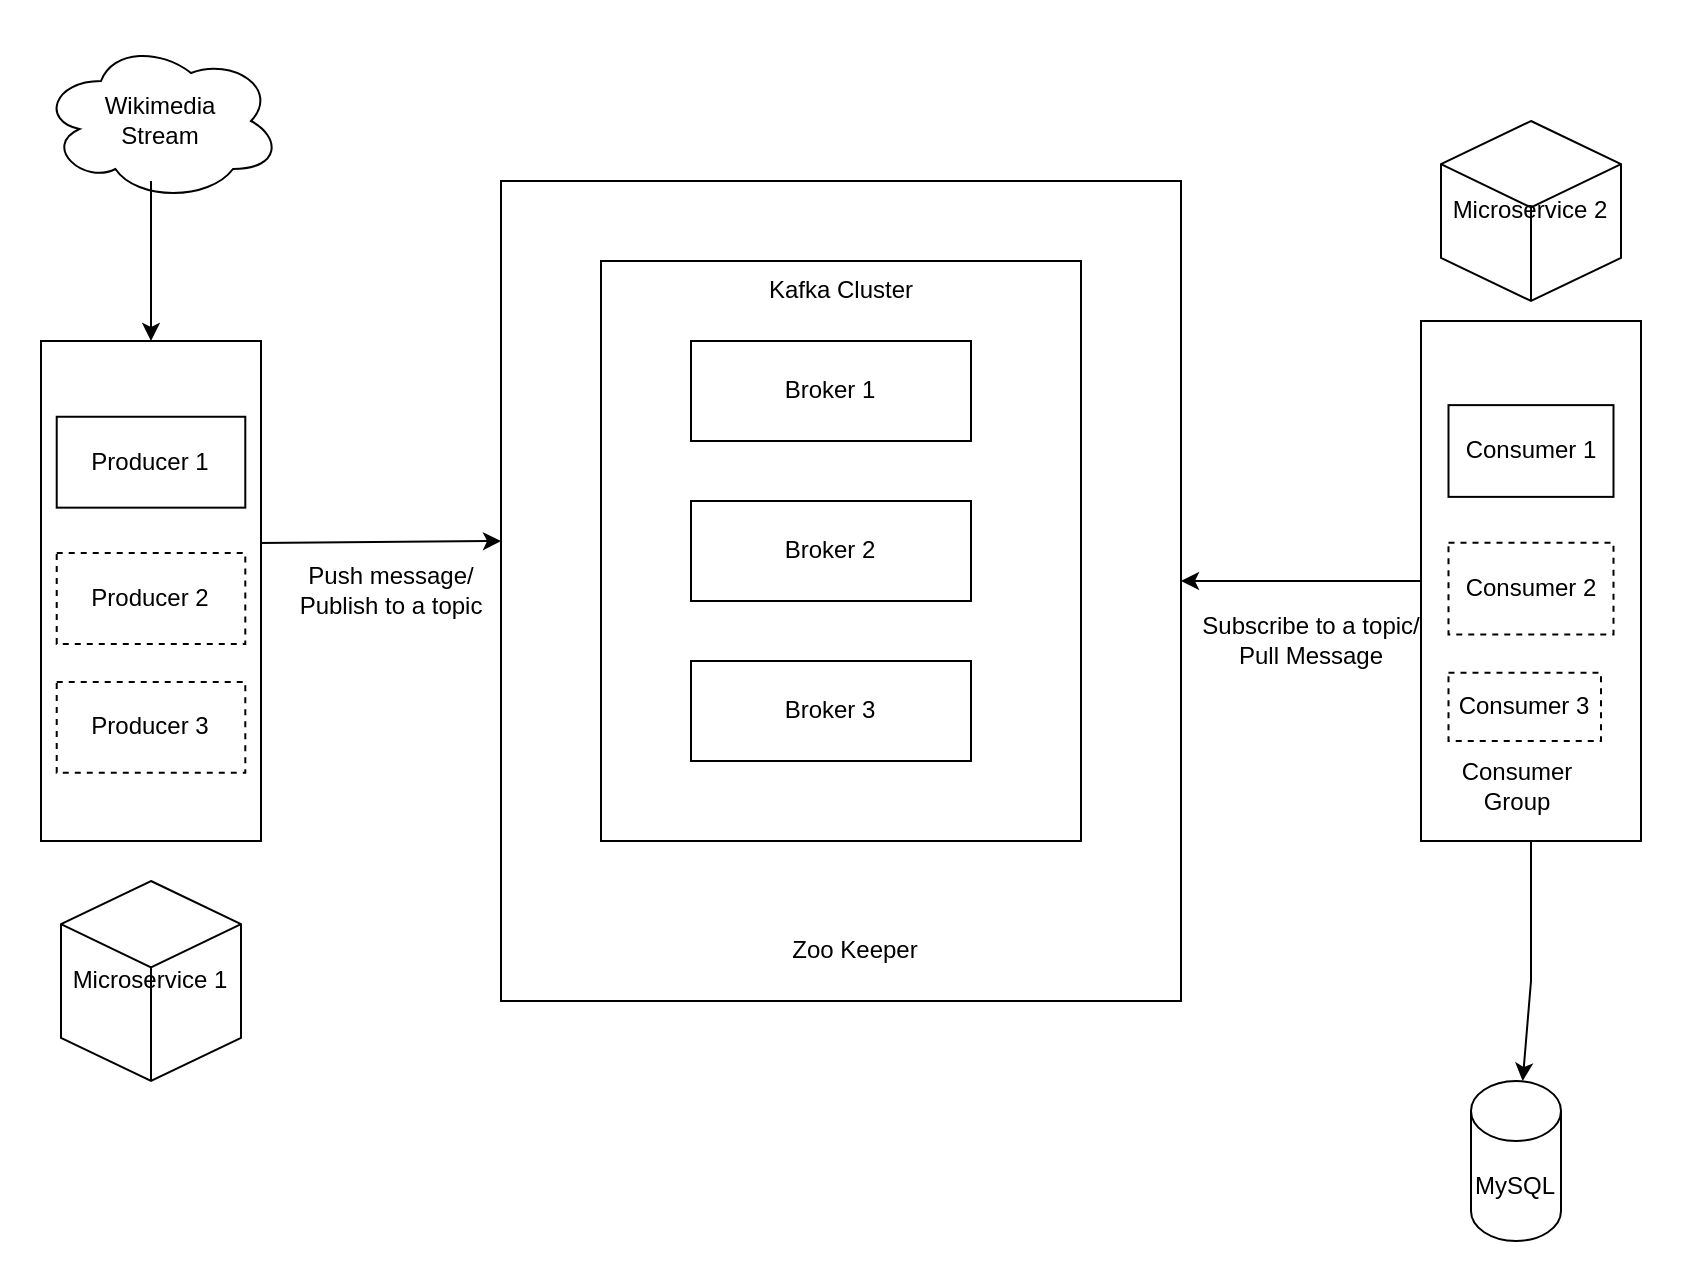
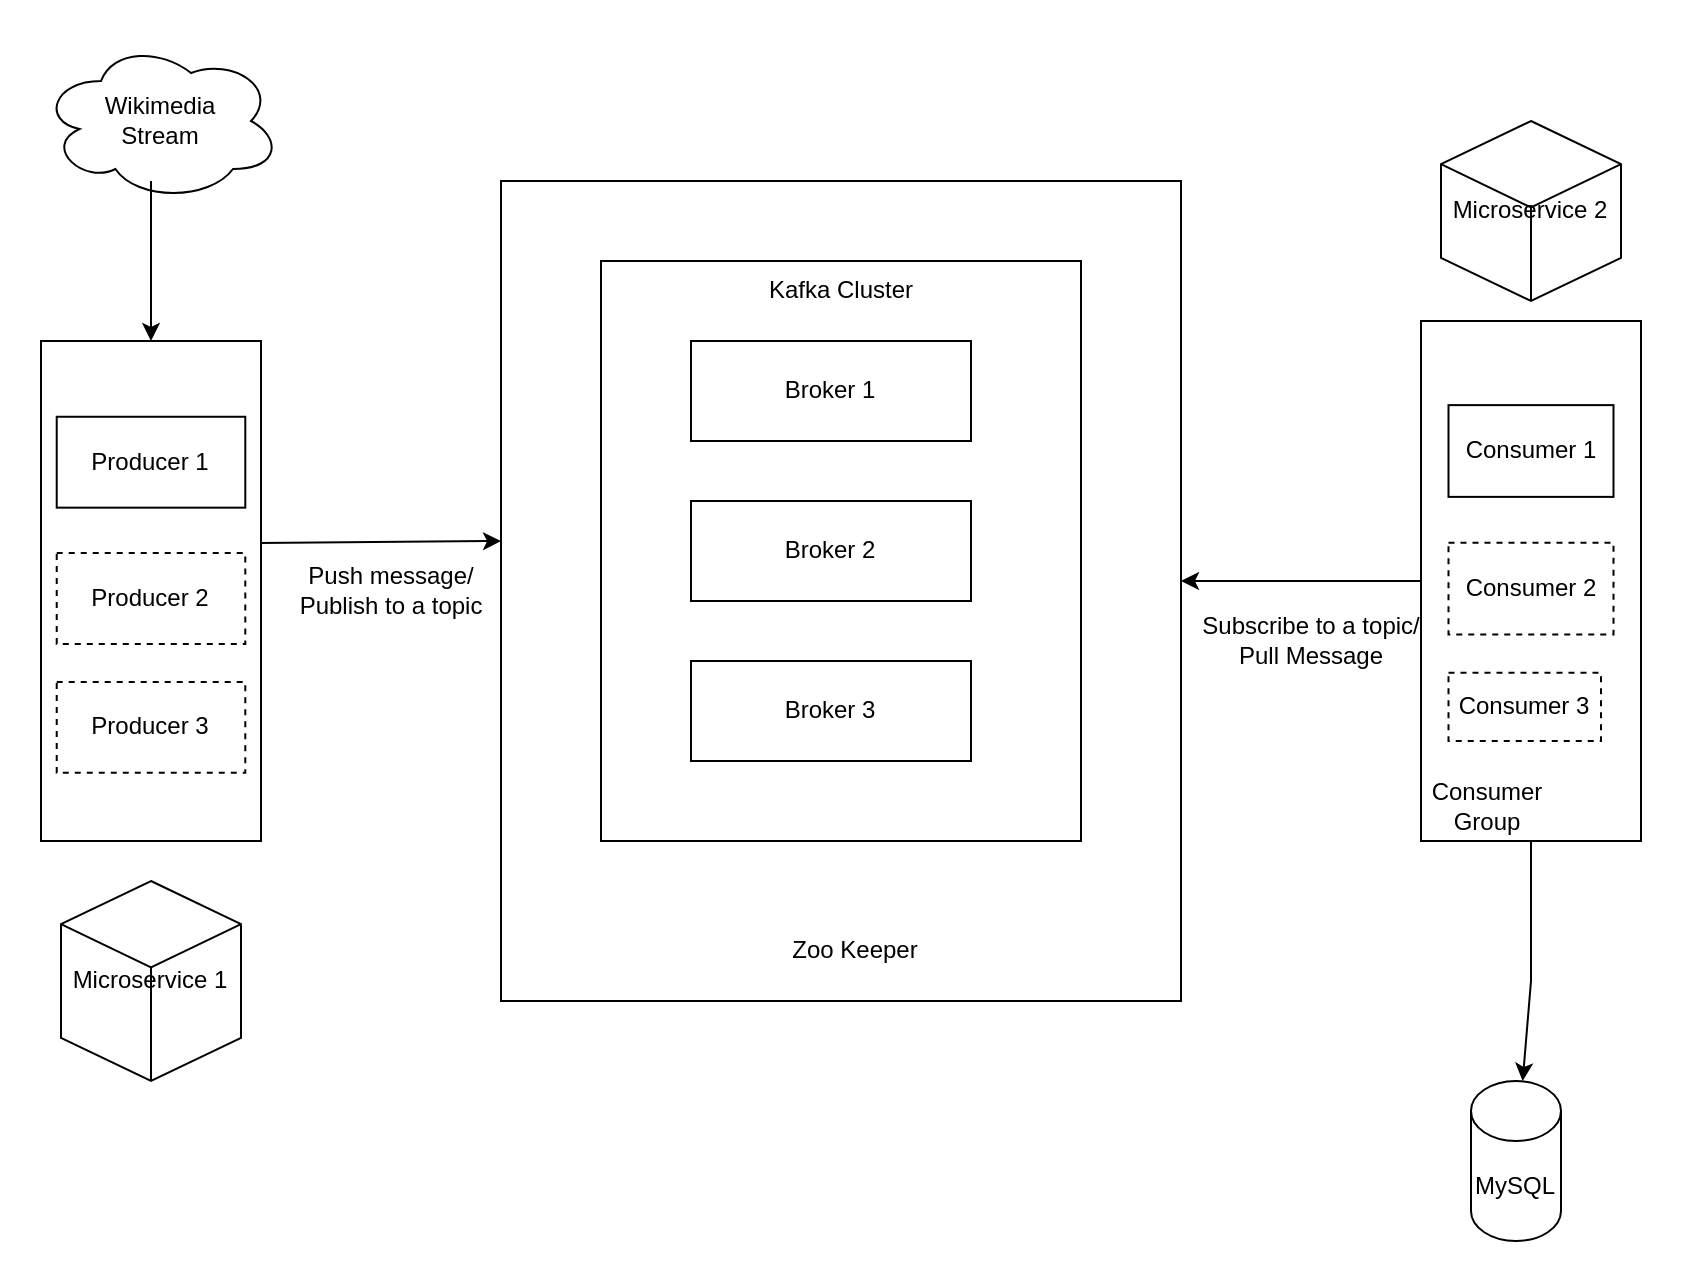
(1517, 787) -> (1487, 807)
